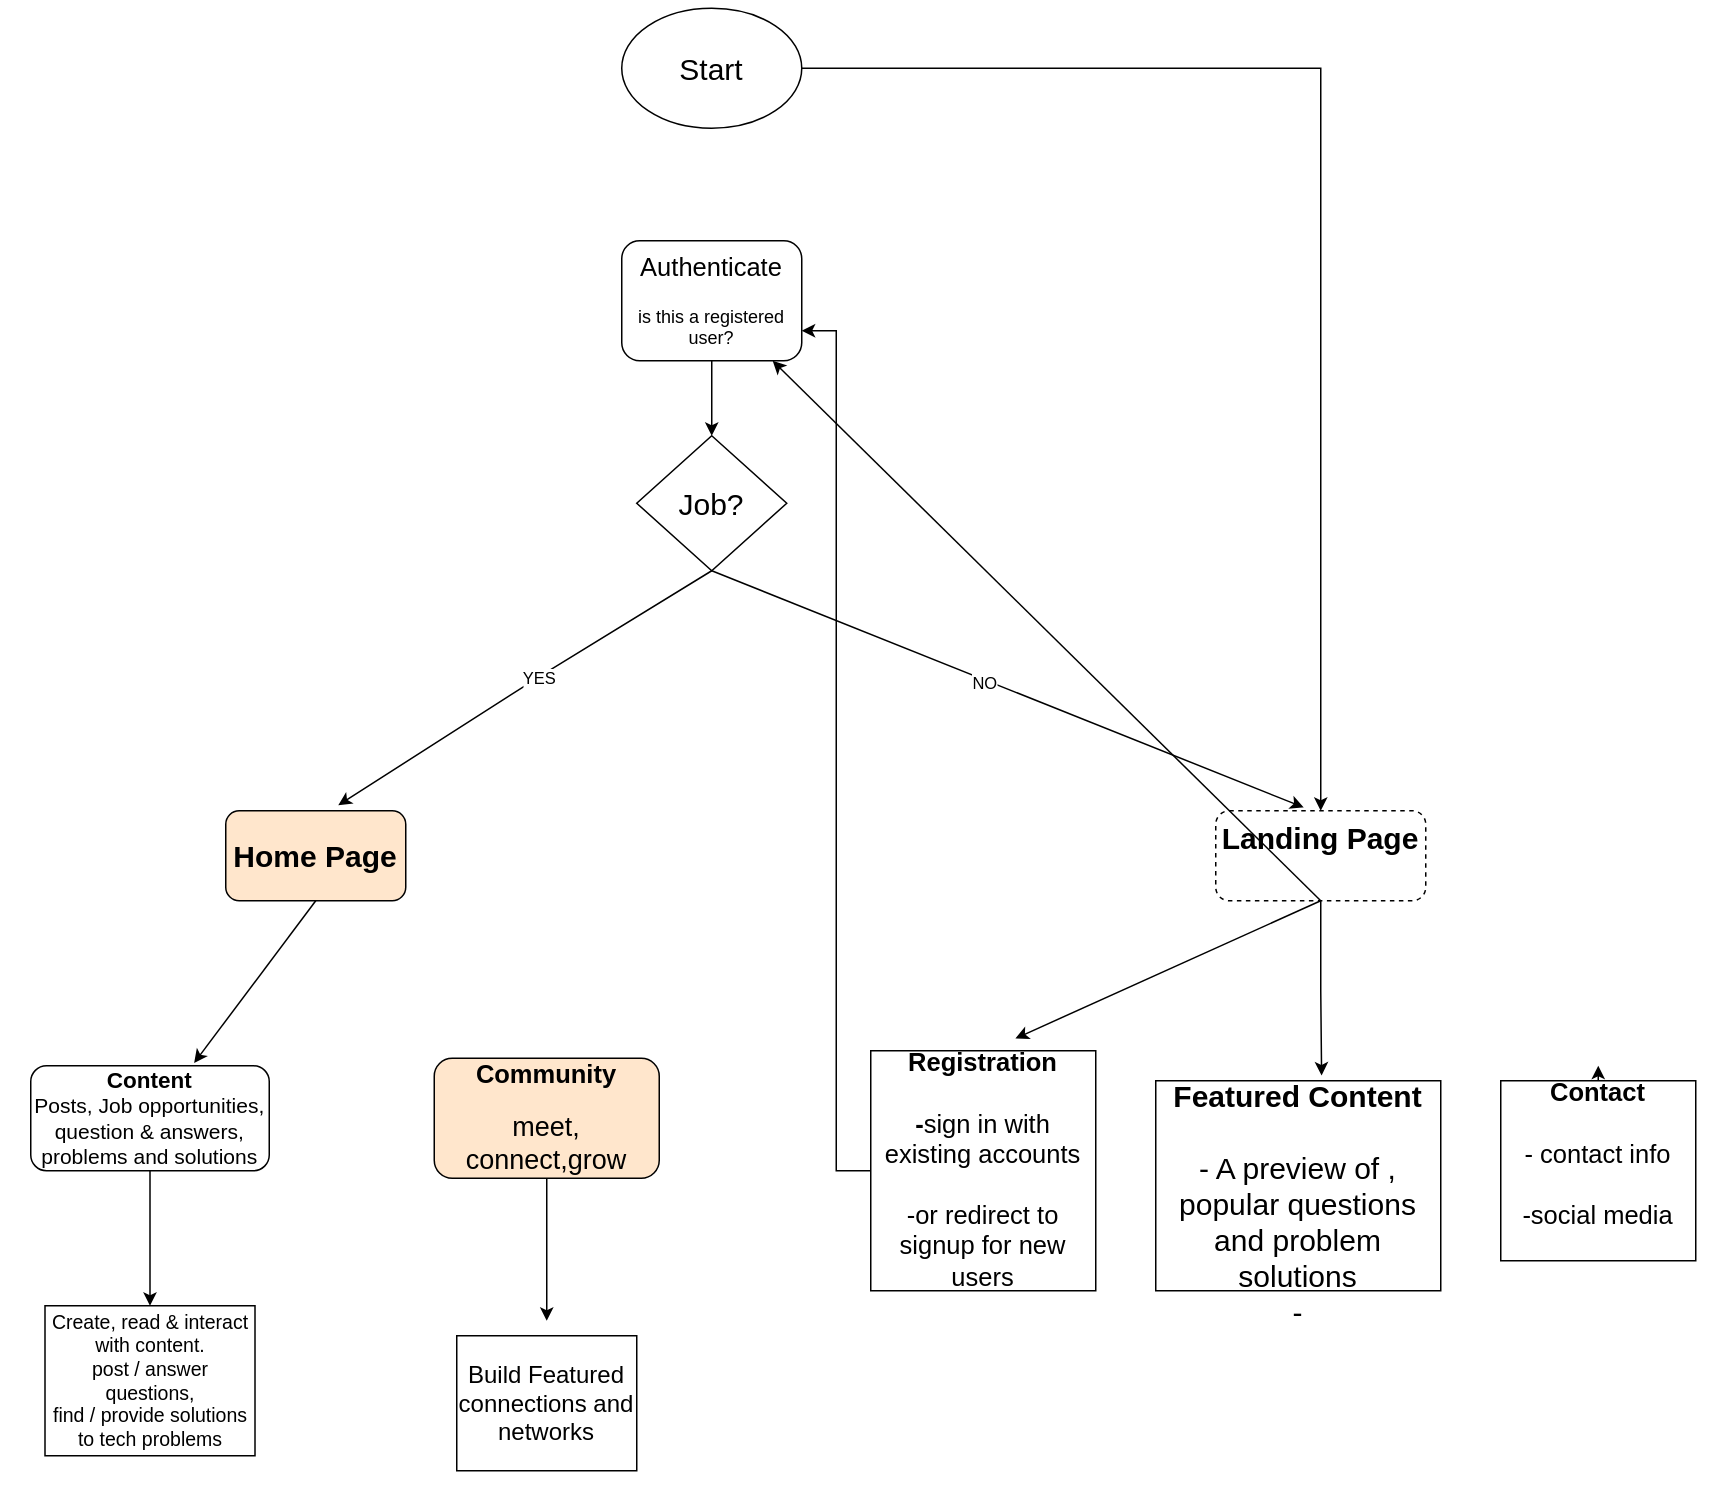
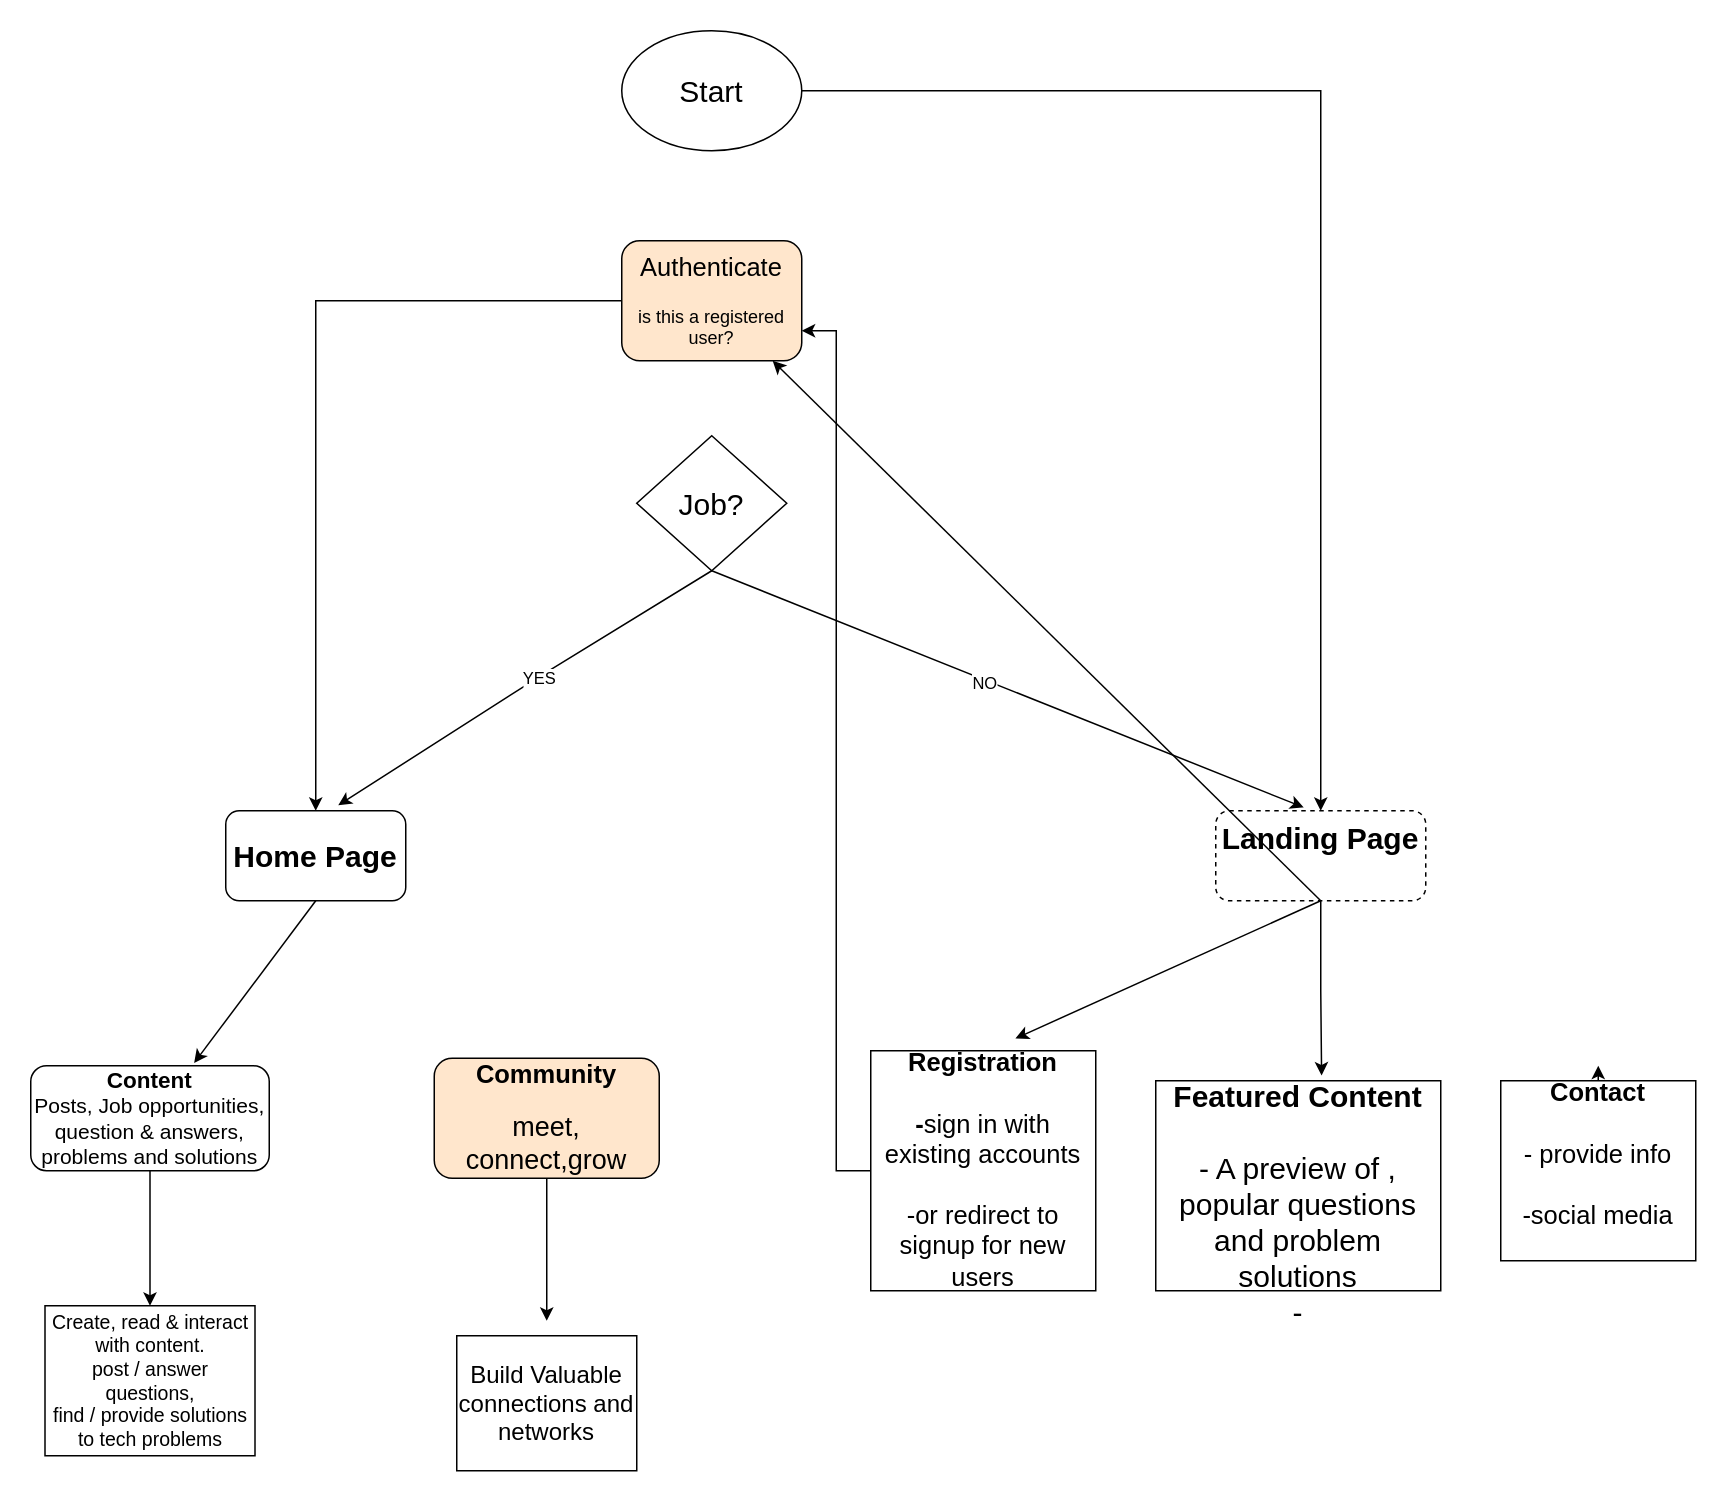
(712, 68) -> (712, 91)
(712, 301) -> (712, 301)
(712, 393) -> (316, 398)
(316, 856) -> (316, 856)
(1598, 1171) -> (1598, 1171)
(547, 1403) -> (547, 1403)
